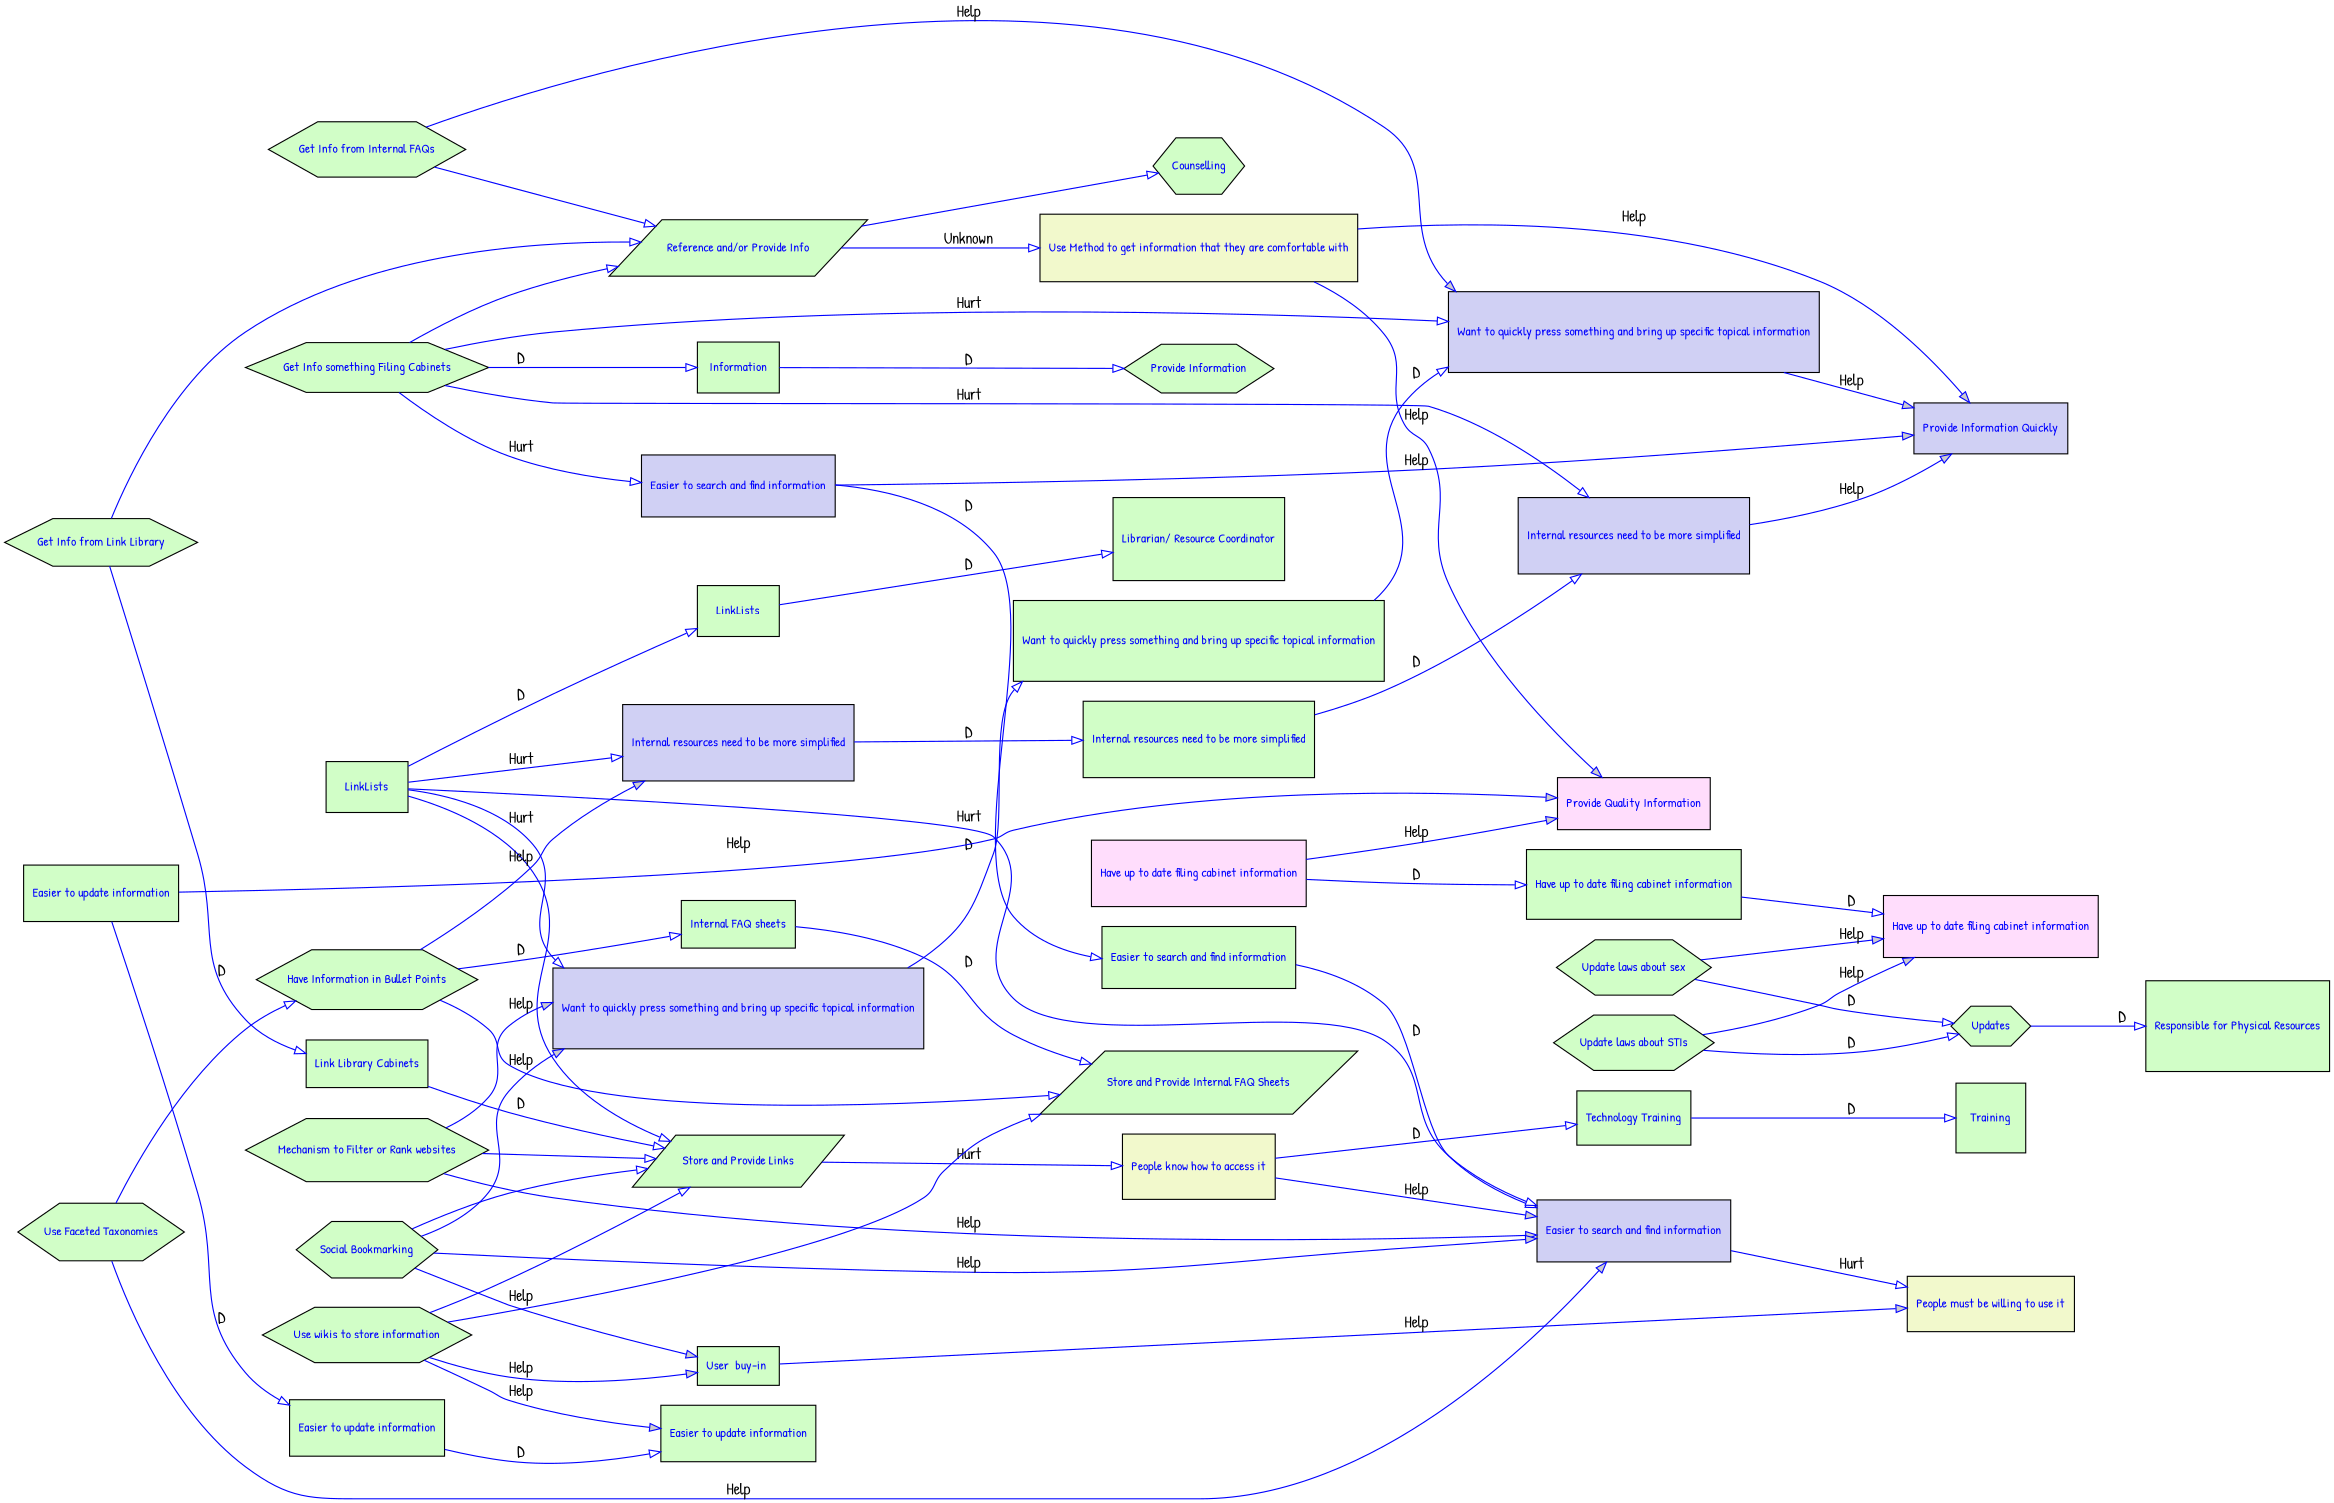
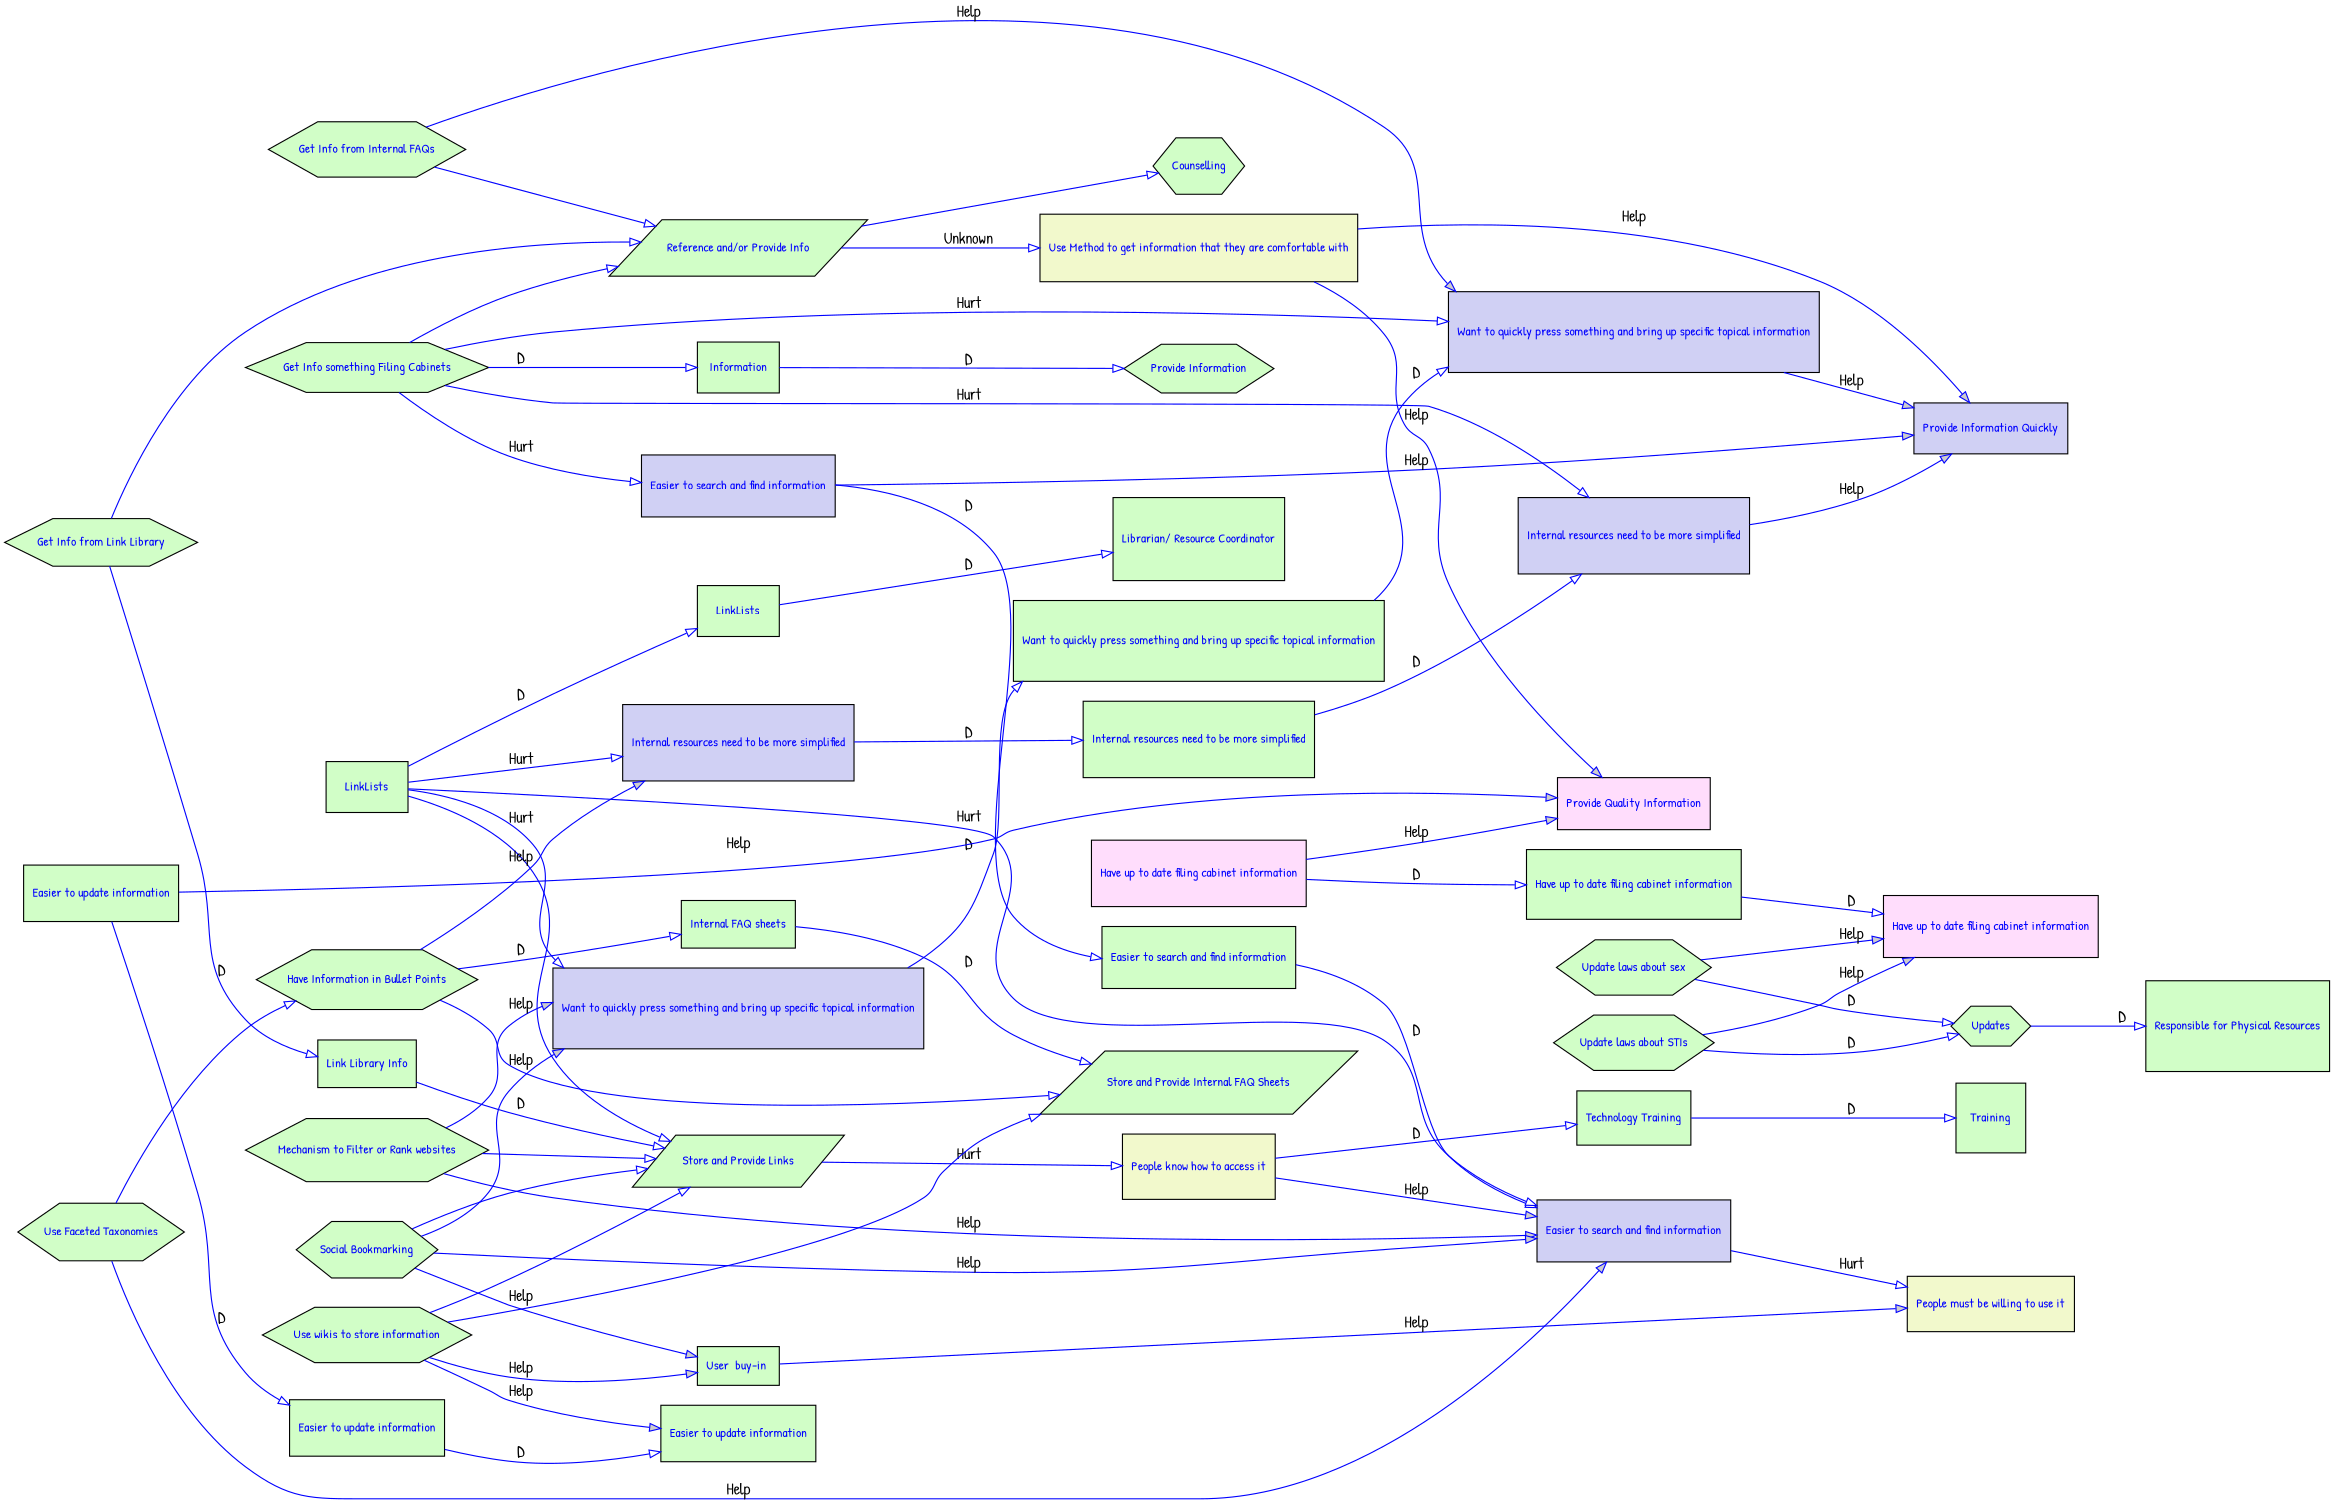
(367, 1064) -> (367, 1064)
